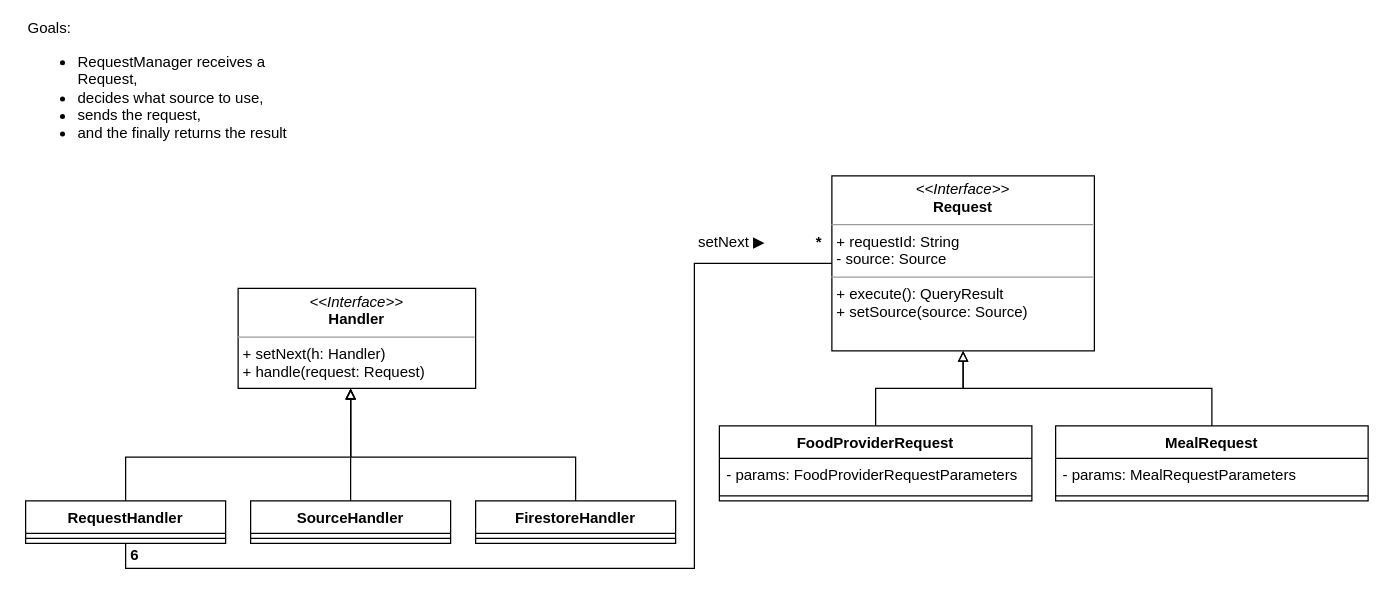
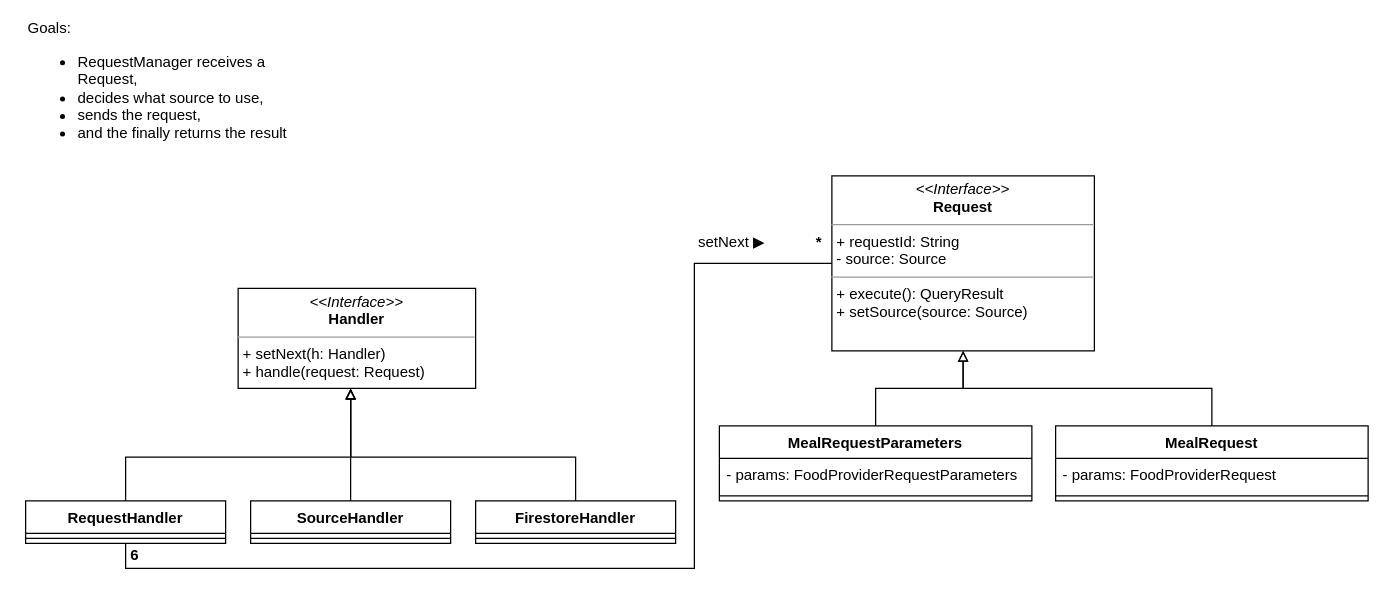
(875, 443) -> (875, 443)
(1185, 475) -> (1177, 475)
